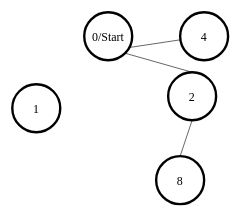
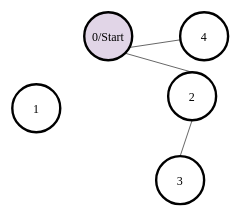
(108, 36) -> (108, 36)
(180, 180) -> (180, 180)
